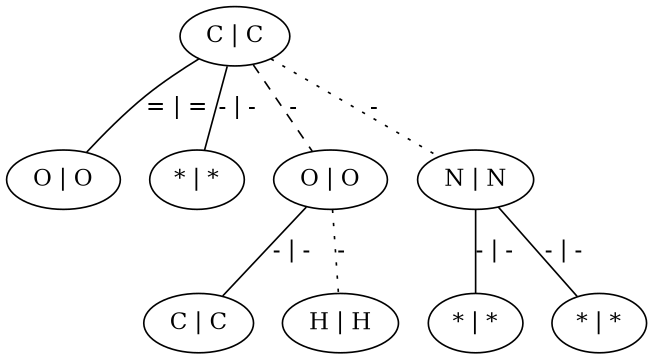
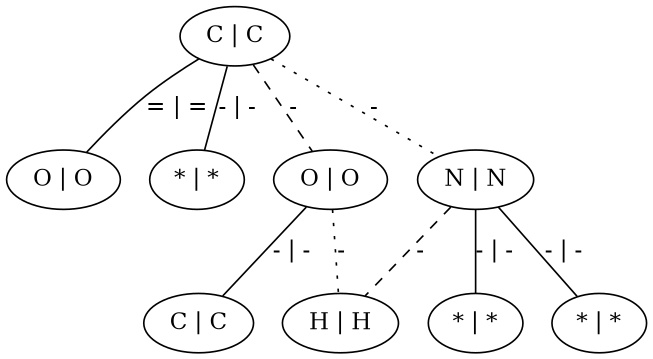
none -> (408, 251)
